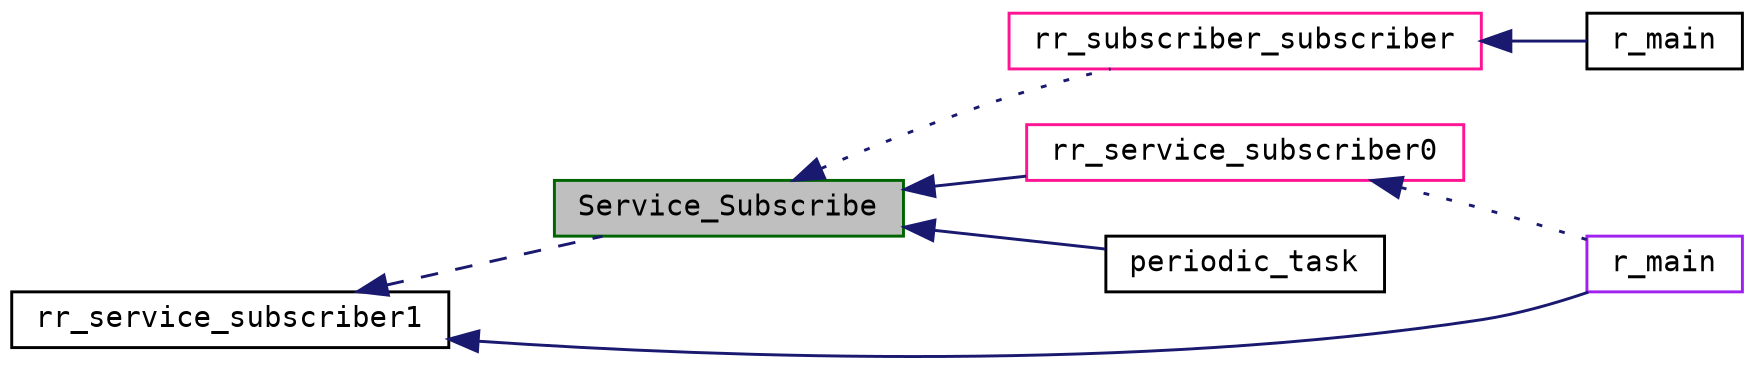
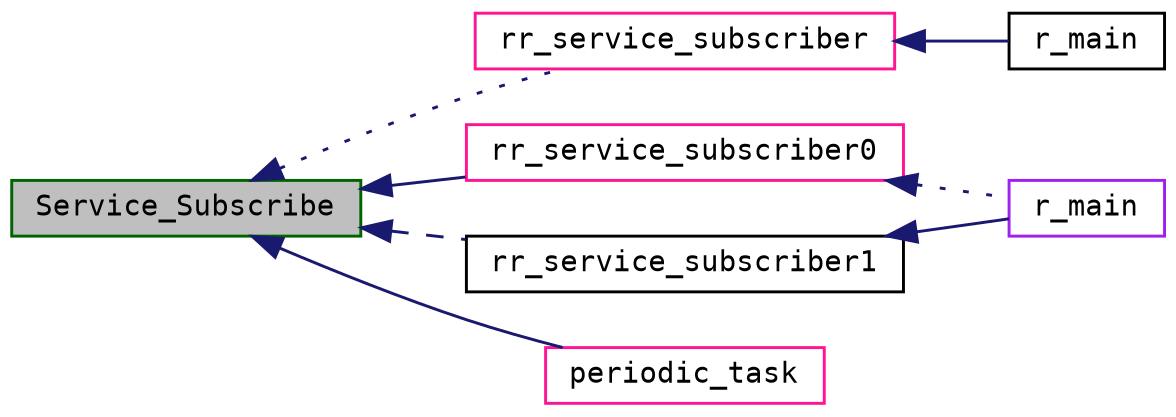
(1245, 41) -> (685, 41)
(495, 261) -> (428, 235)
(1245, 264) -> (685, 375)
